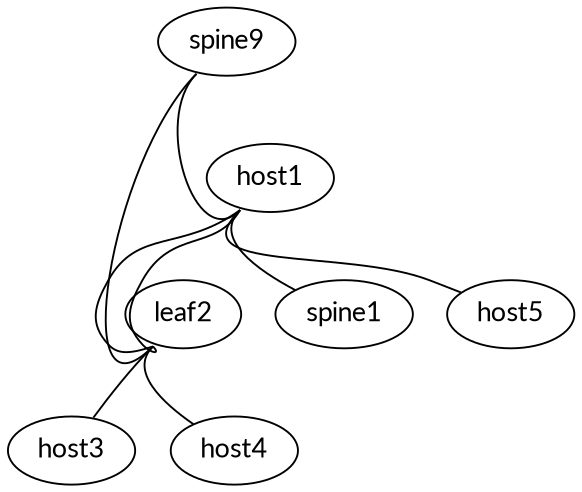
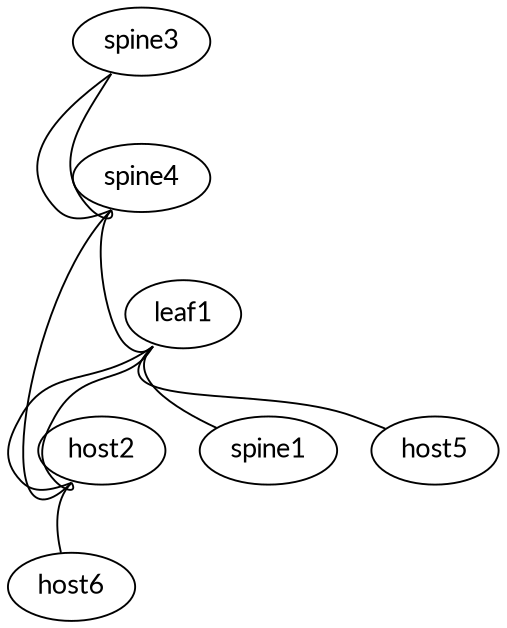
none -> (142, 42)
(227, 42) -> (142, 178)
(270, 178) -> (183, 314)
(183, 314) -> (102, 451)
(72, 451) -> (72, 587)
(234, 451) -> none
